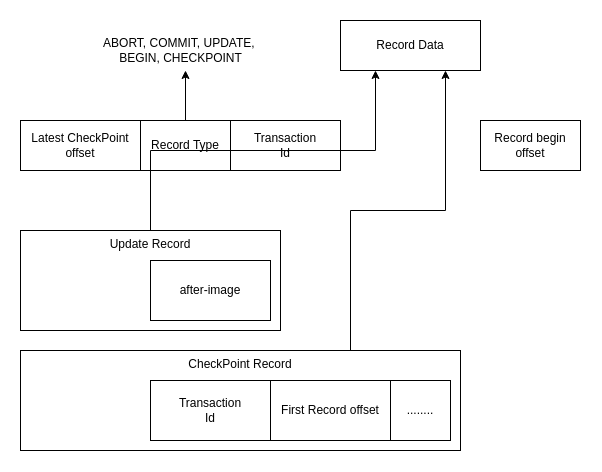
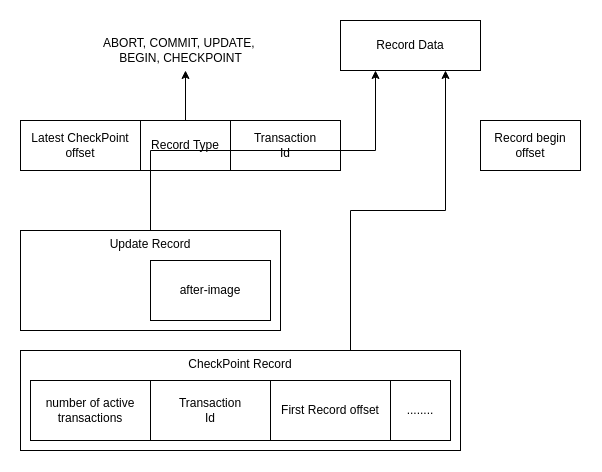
none -> (91, 411)
